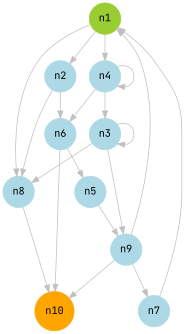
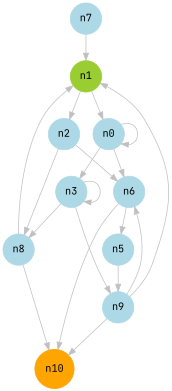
(105, 76) -> (109, 134)
(27, 82) -> (28, 156)
(139, 277) -> (142, 255)
